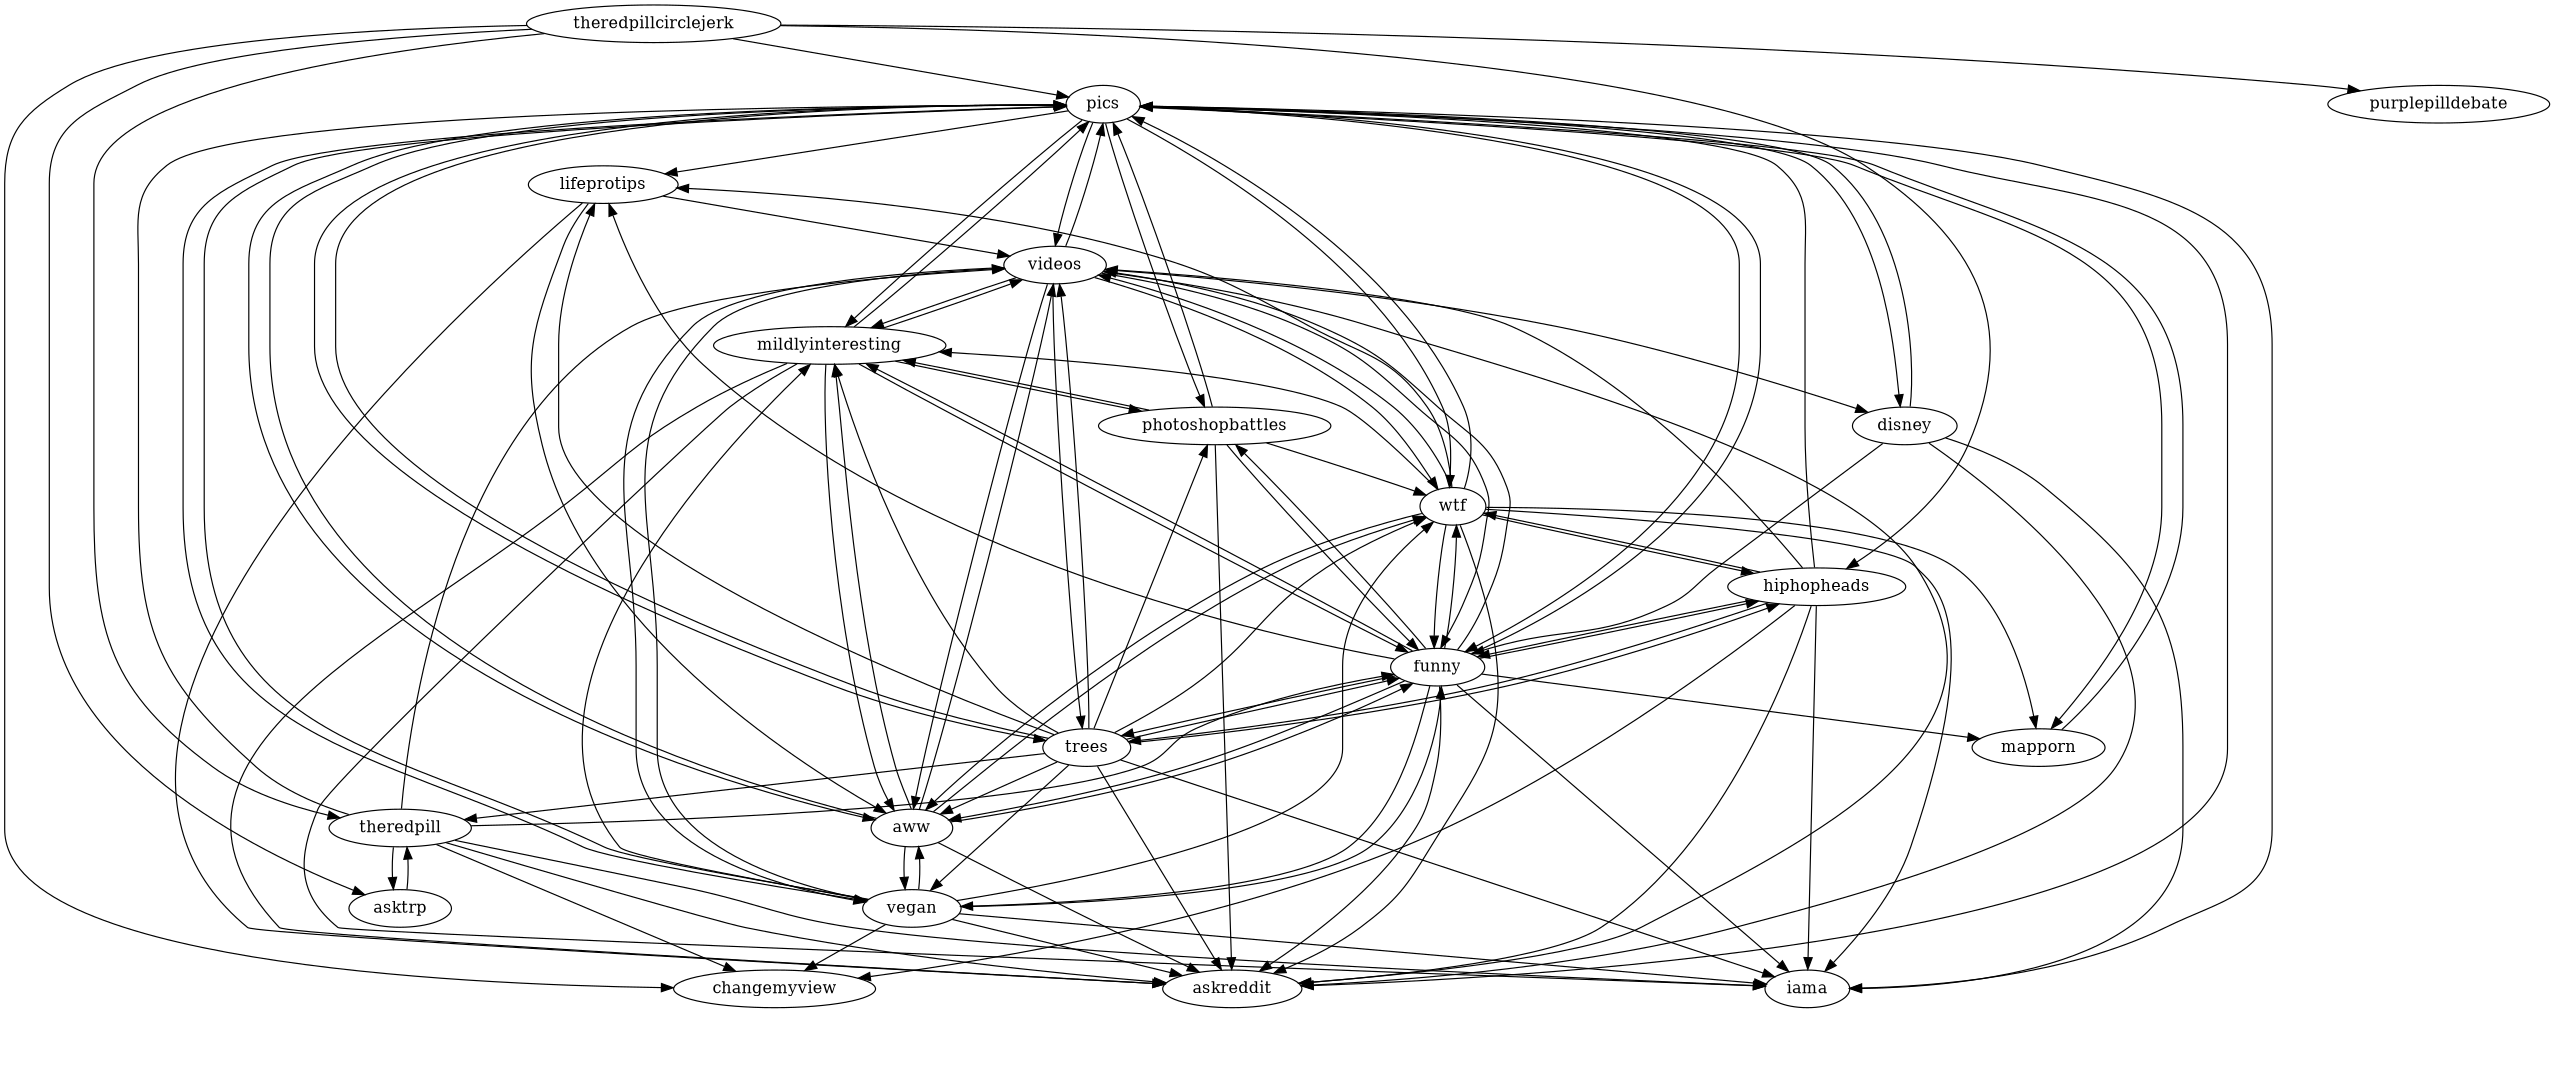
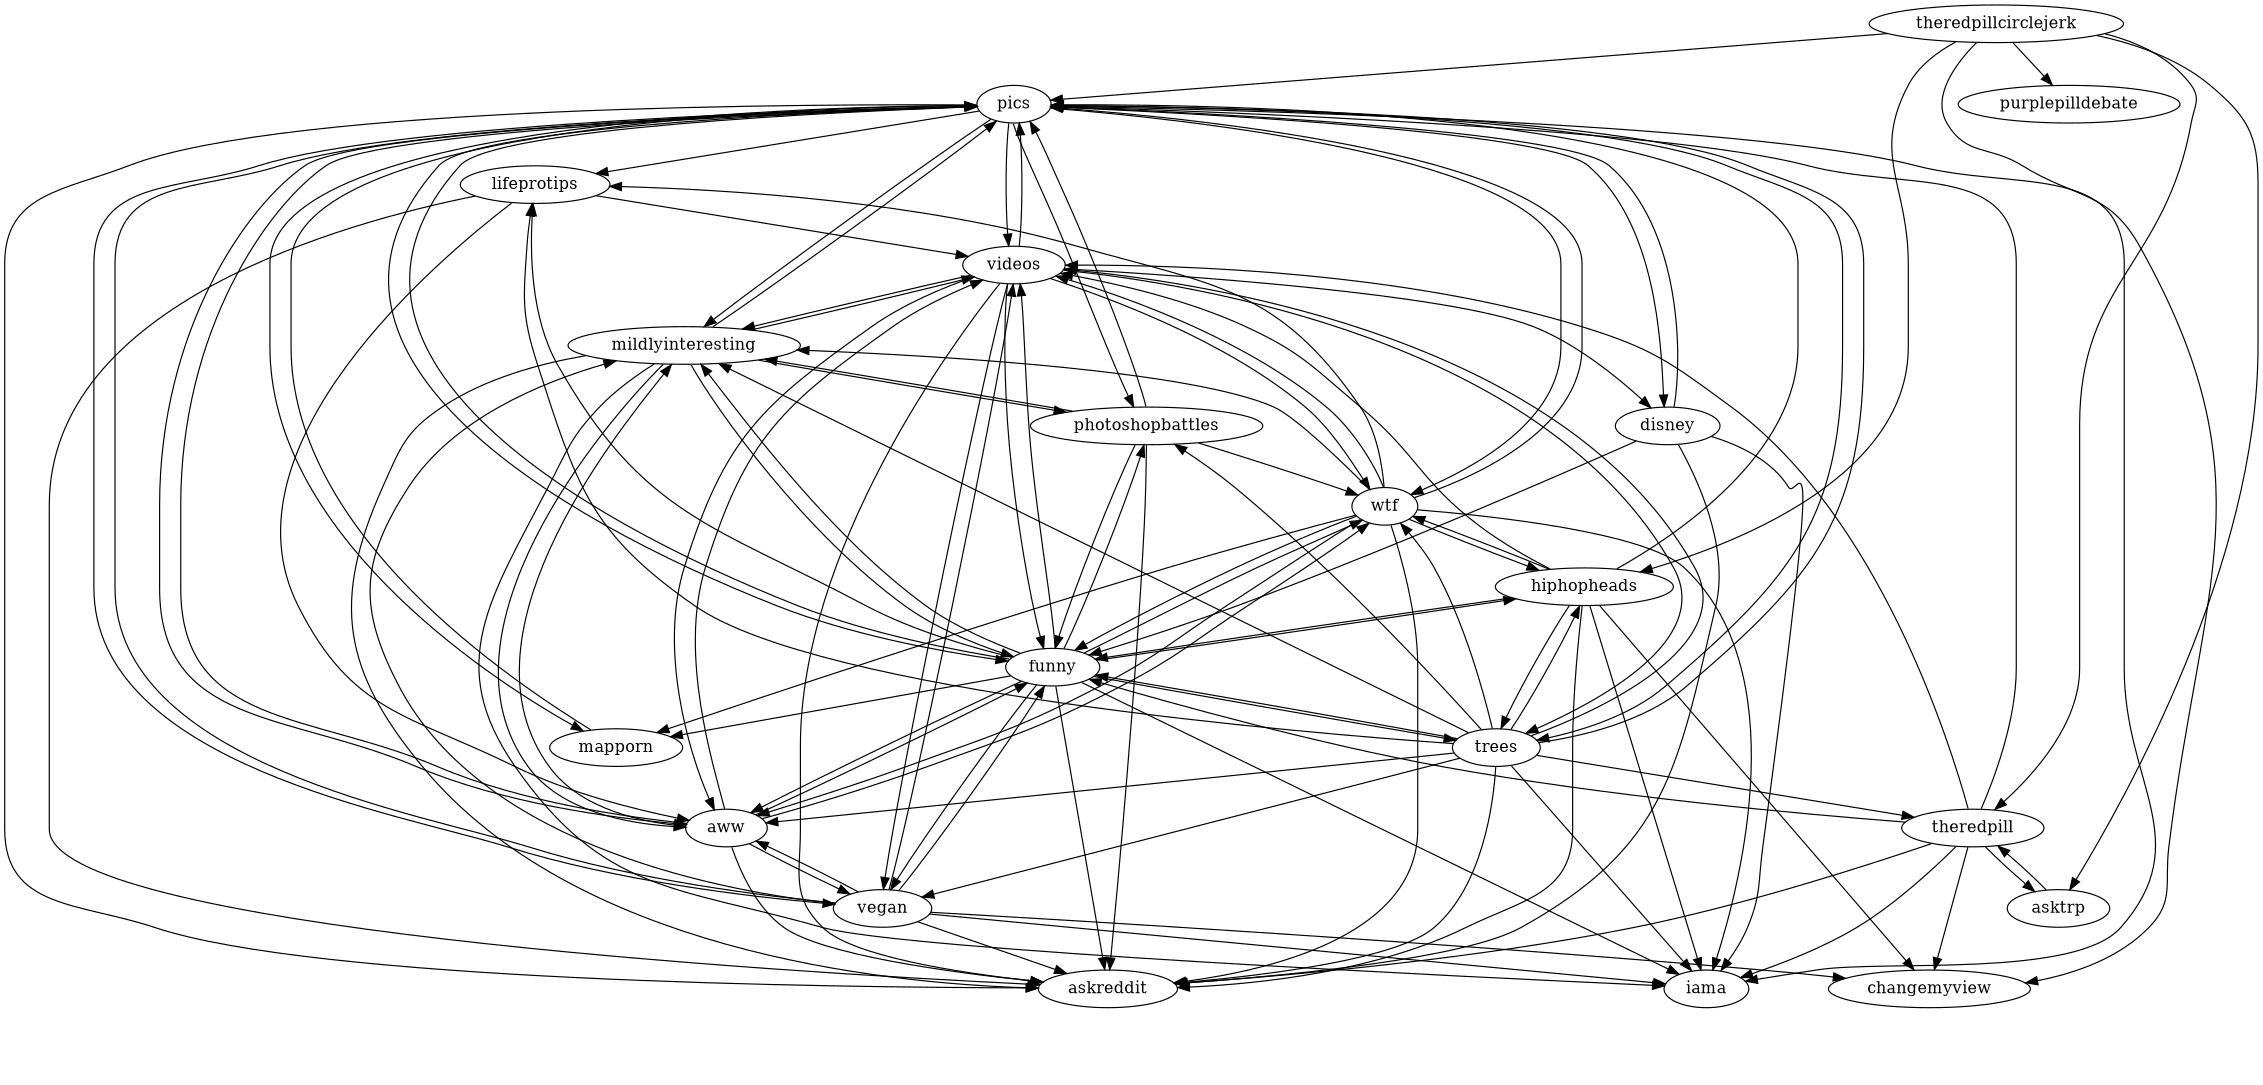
(1266, 820) -> none
